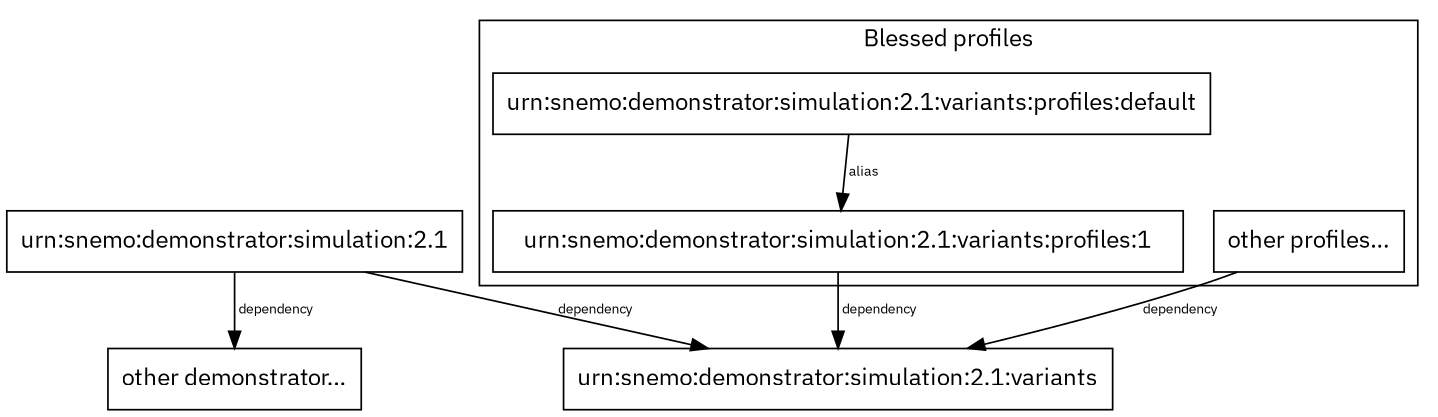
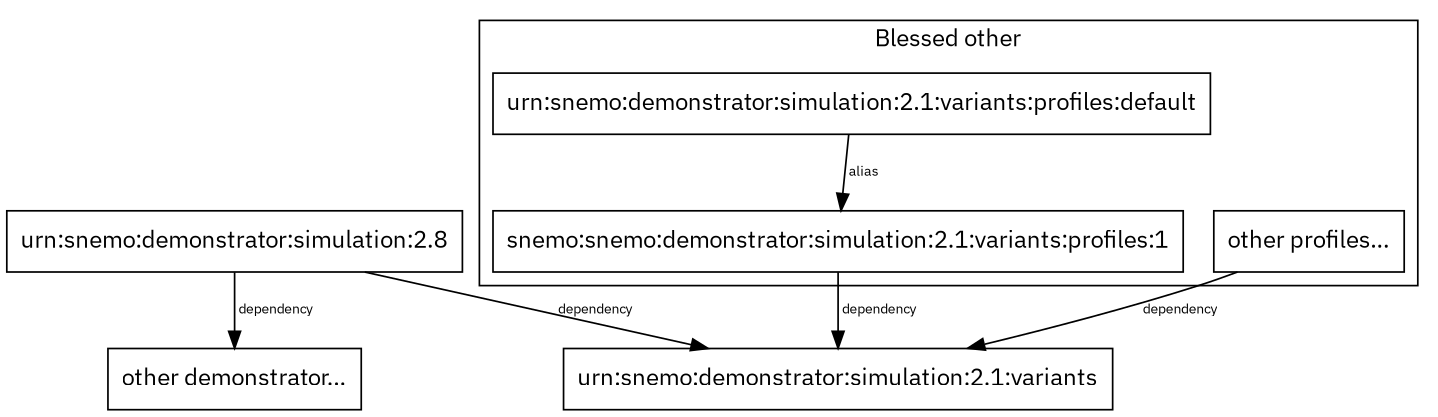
(949, 40) -> (949, 40)
(235, 241) -> (235, 241)
(838, 241) -> (838, 241)
